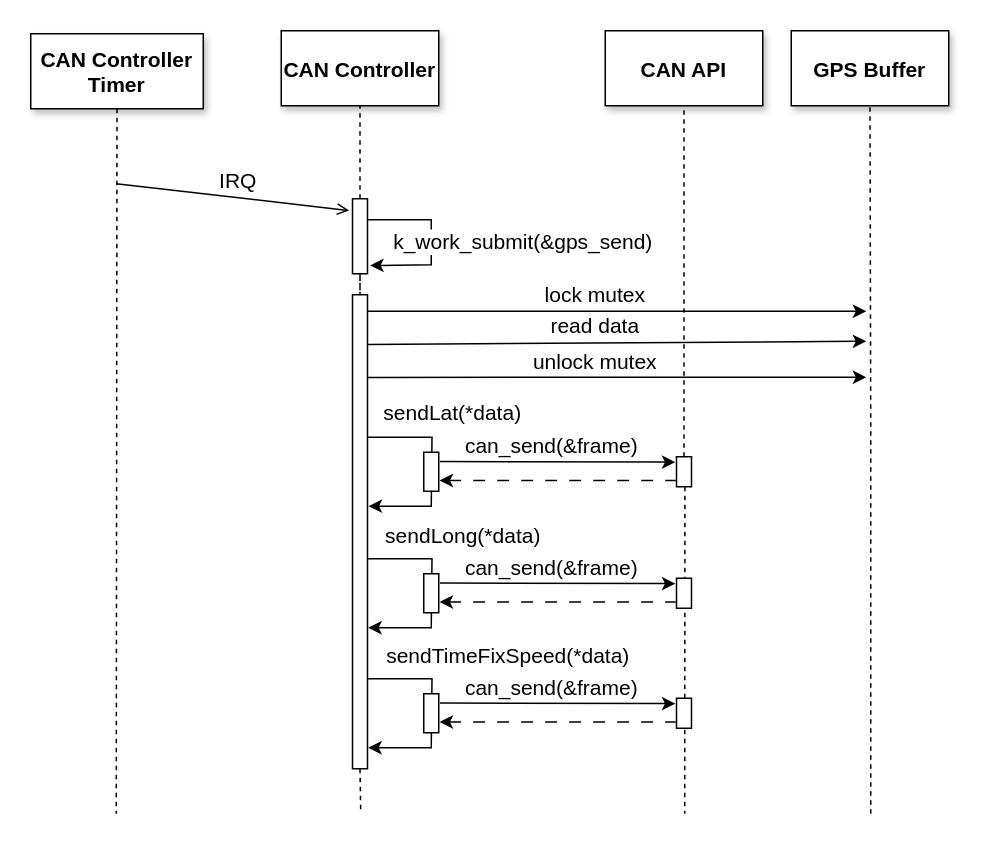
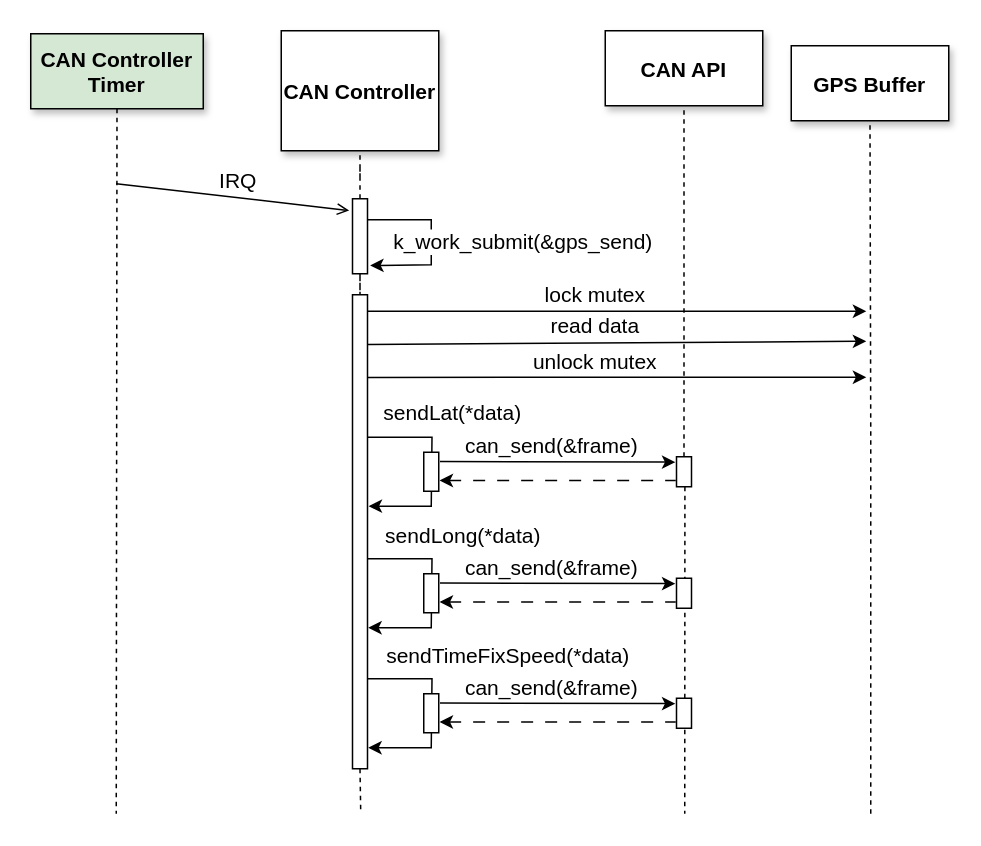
(360, 68) -> (360, 91)
(870, 68) -> (870, 83)
(117, 71) -> (117, 71)
